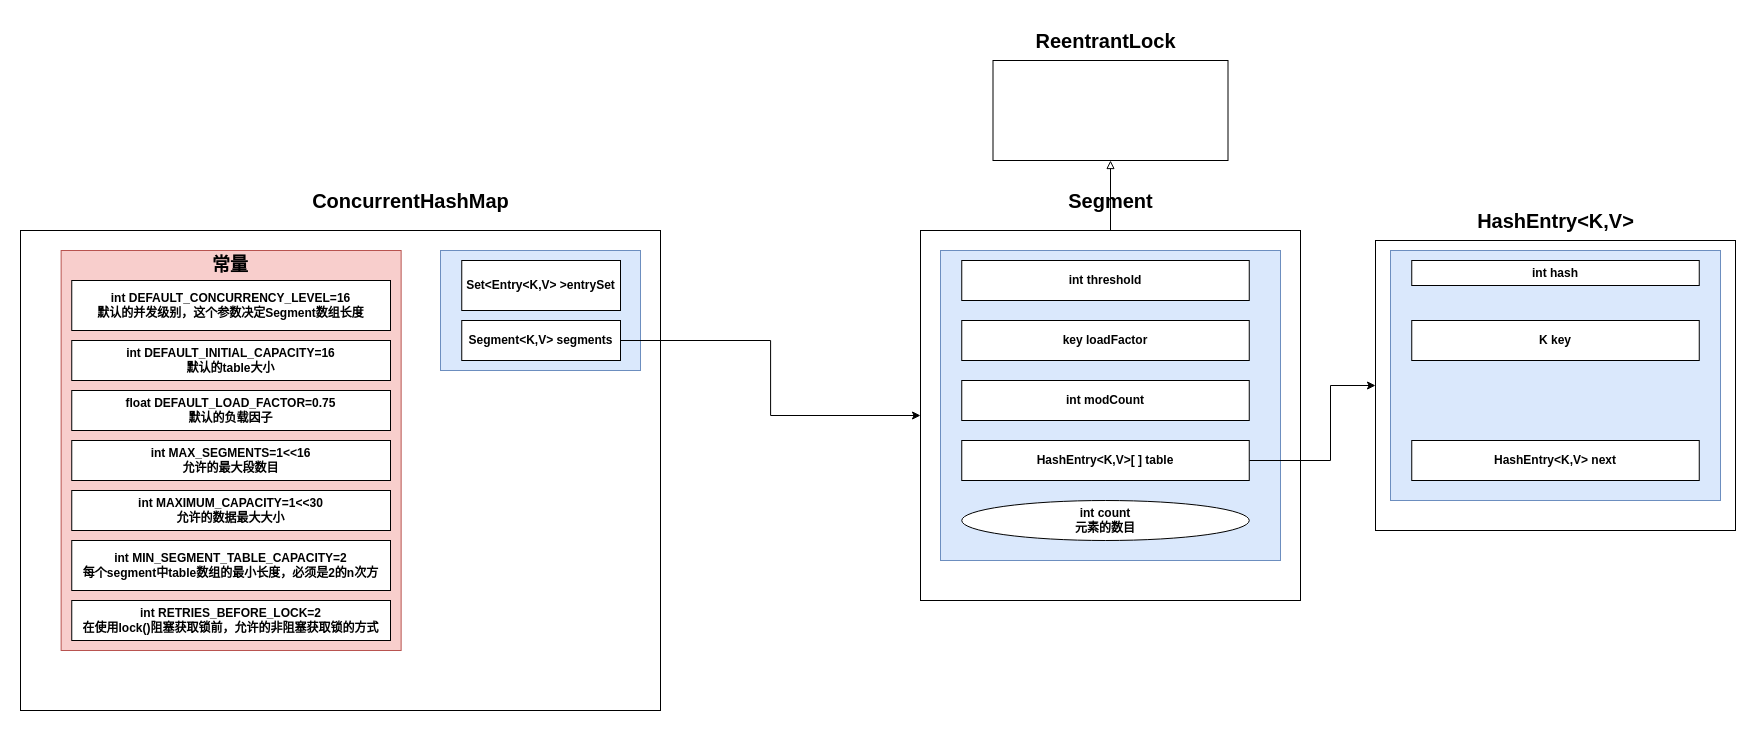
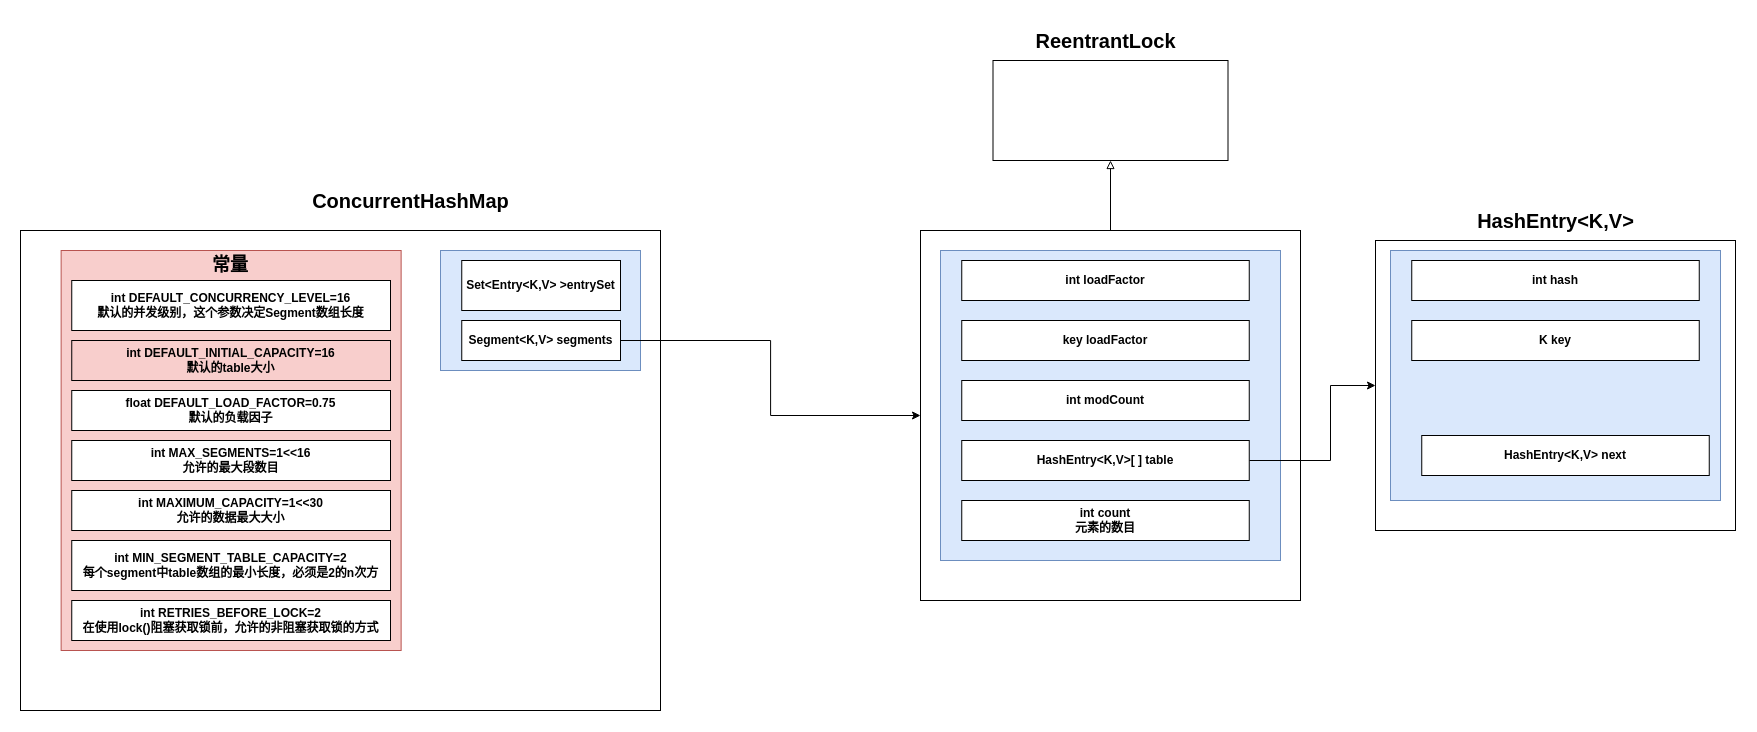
(1111, 201) -> none
(1556, 273) -> (1556, 281)
(1106, 281) -> (1106, 281)
(231, 361) -> (231, 361)
(1556, 461) -> (1566, 456)
(1106, 521) -> (1106, 521)
